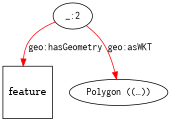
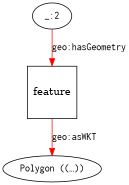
(105, 46) -> (52, 133)
